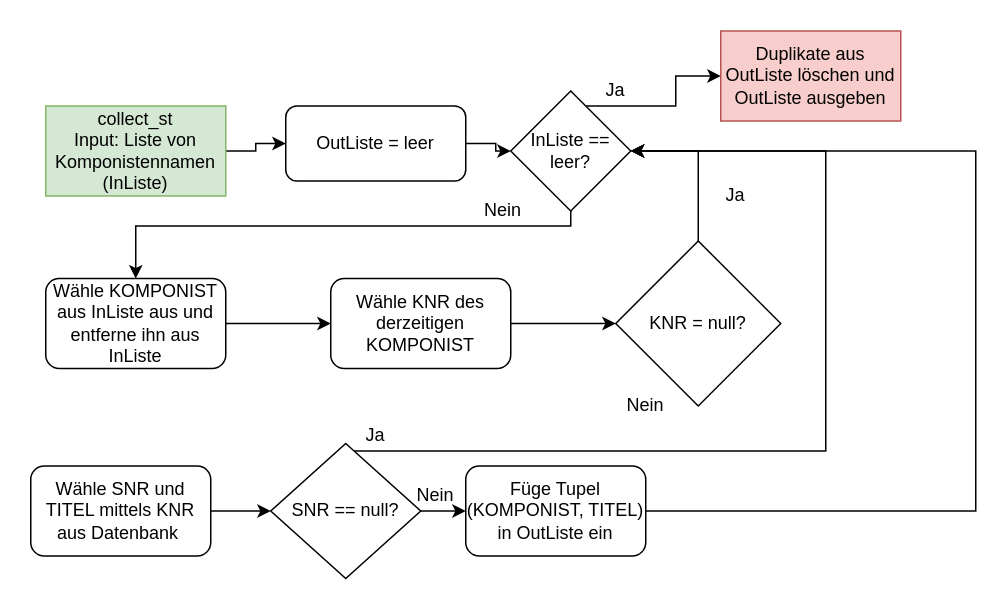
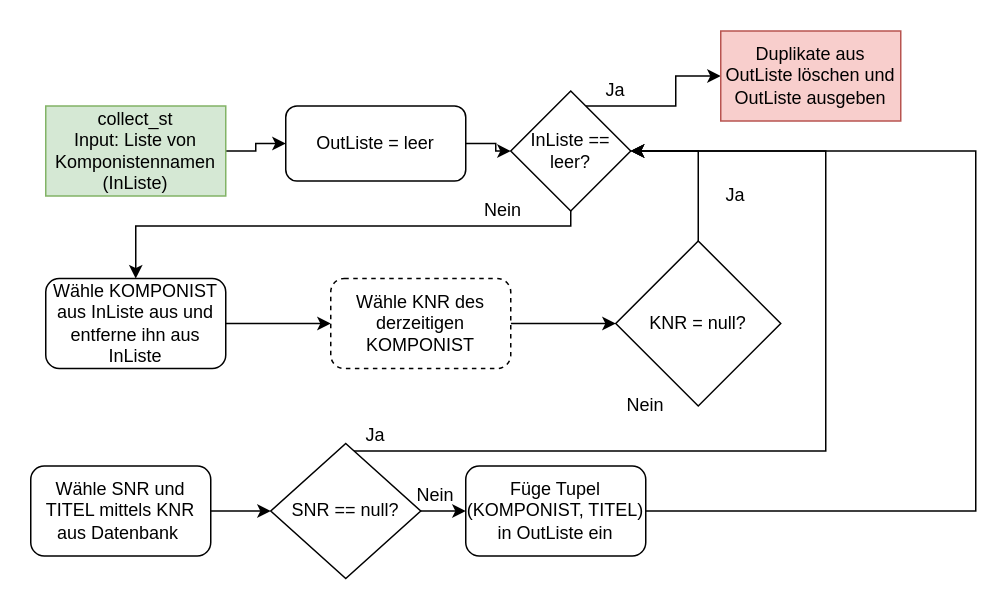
(421, 323) -> (421, 323)
